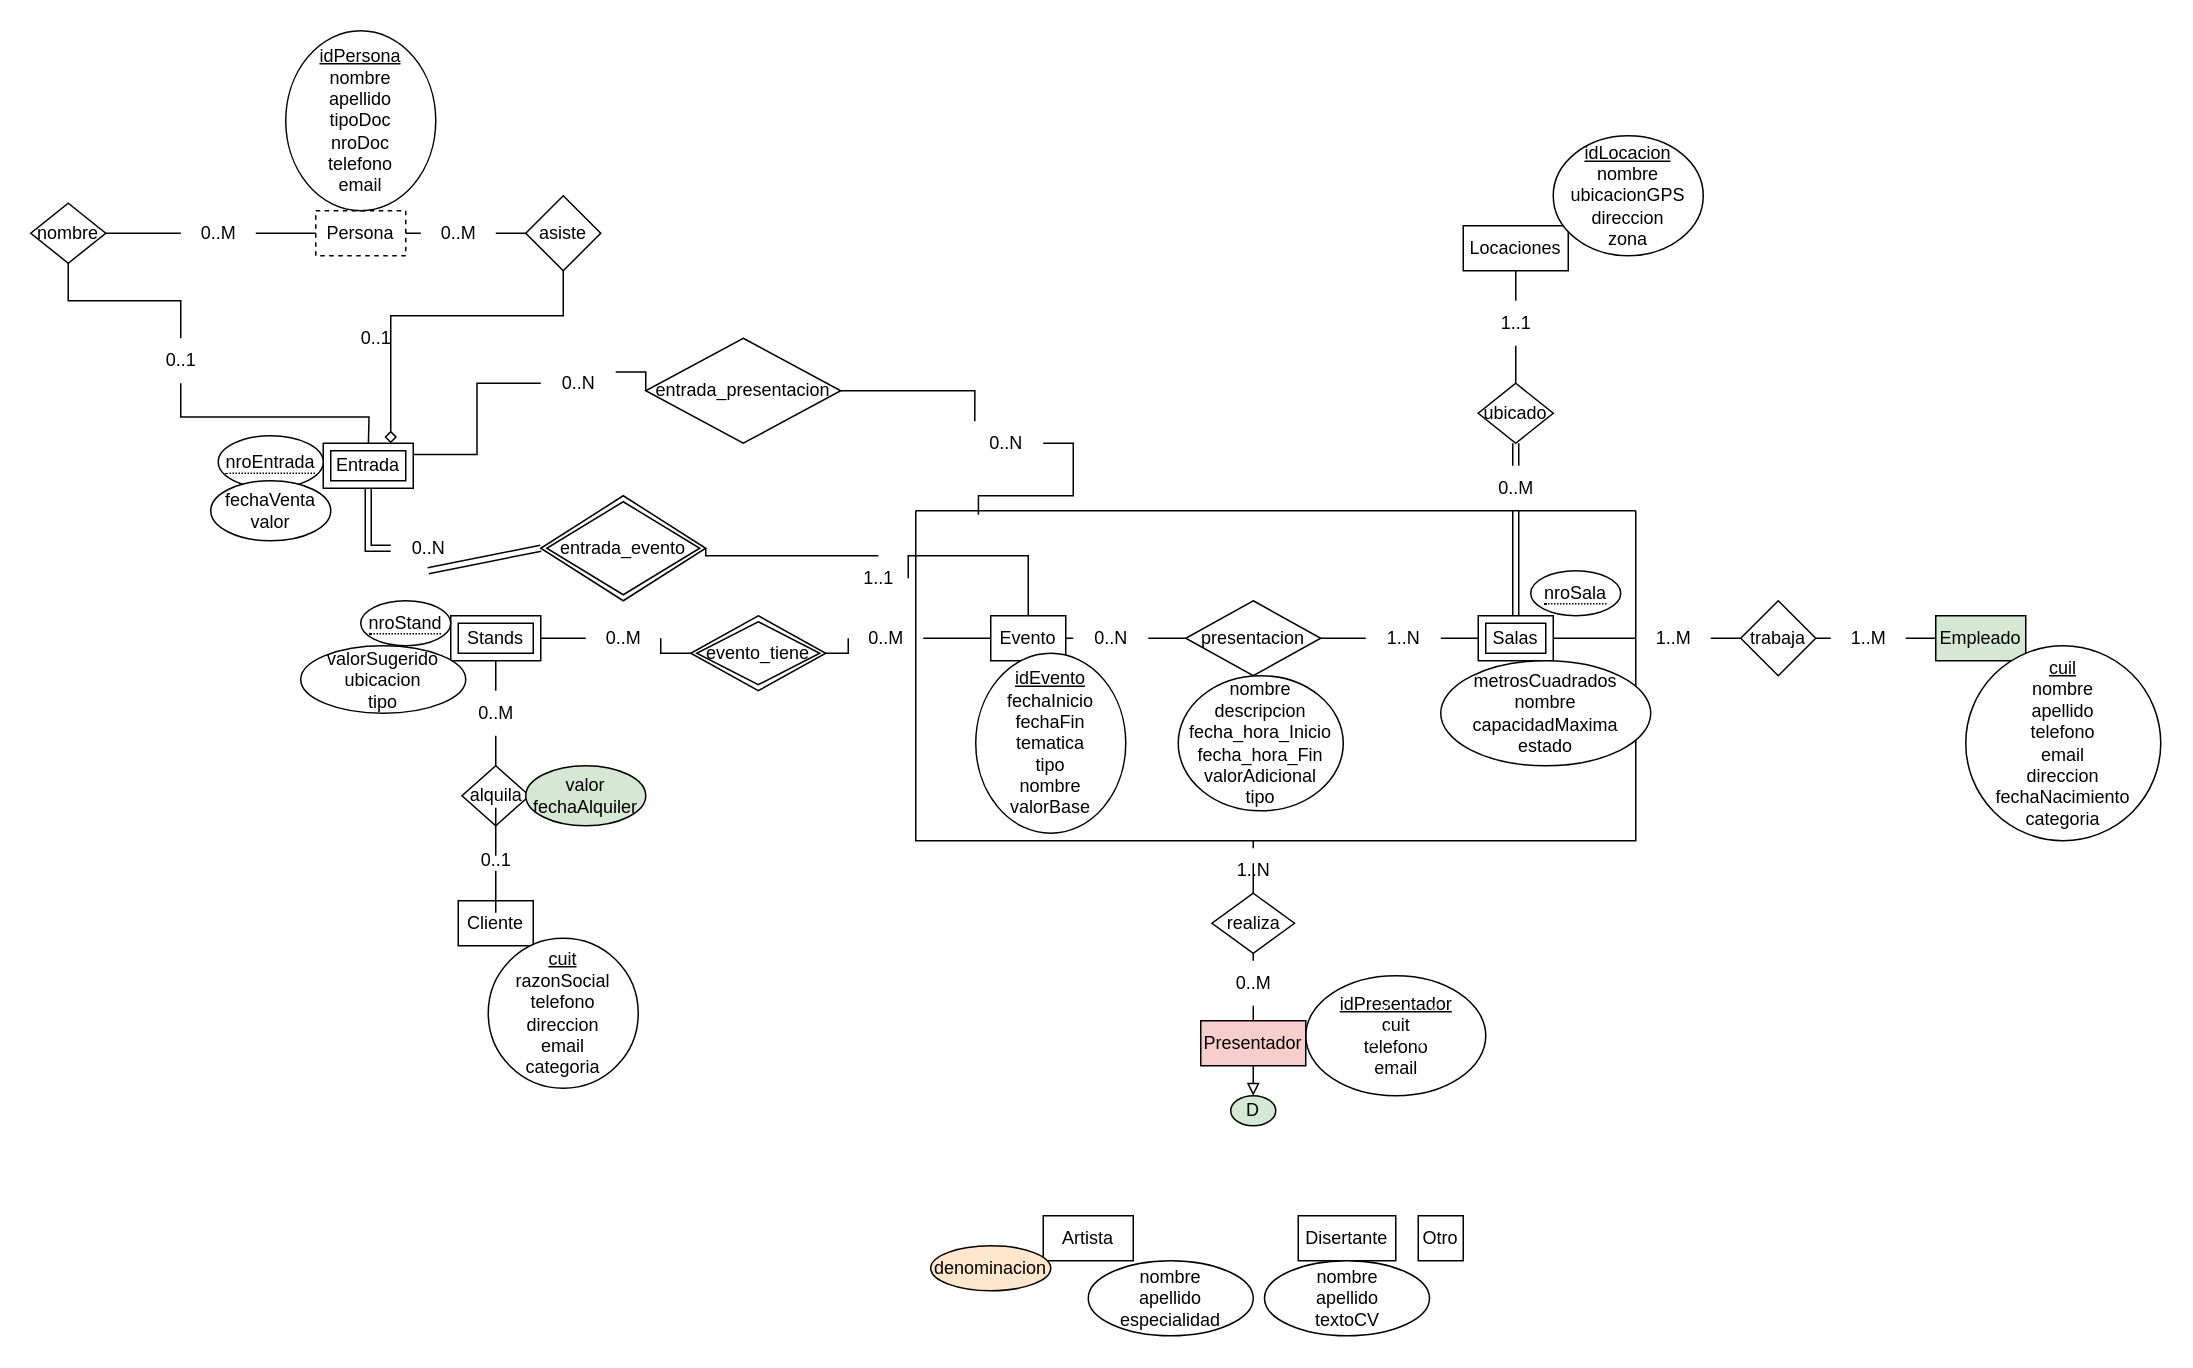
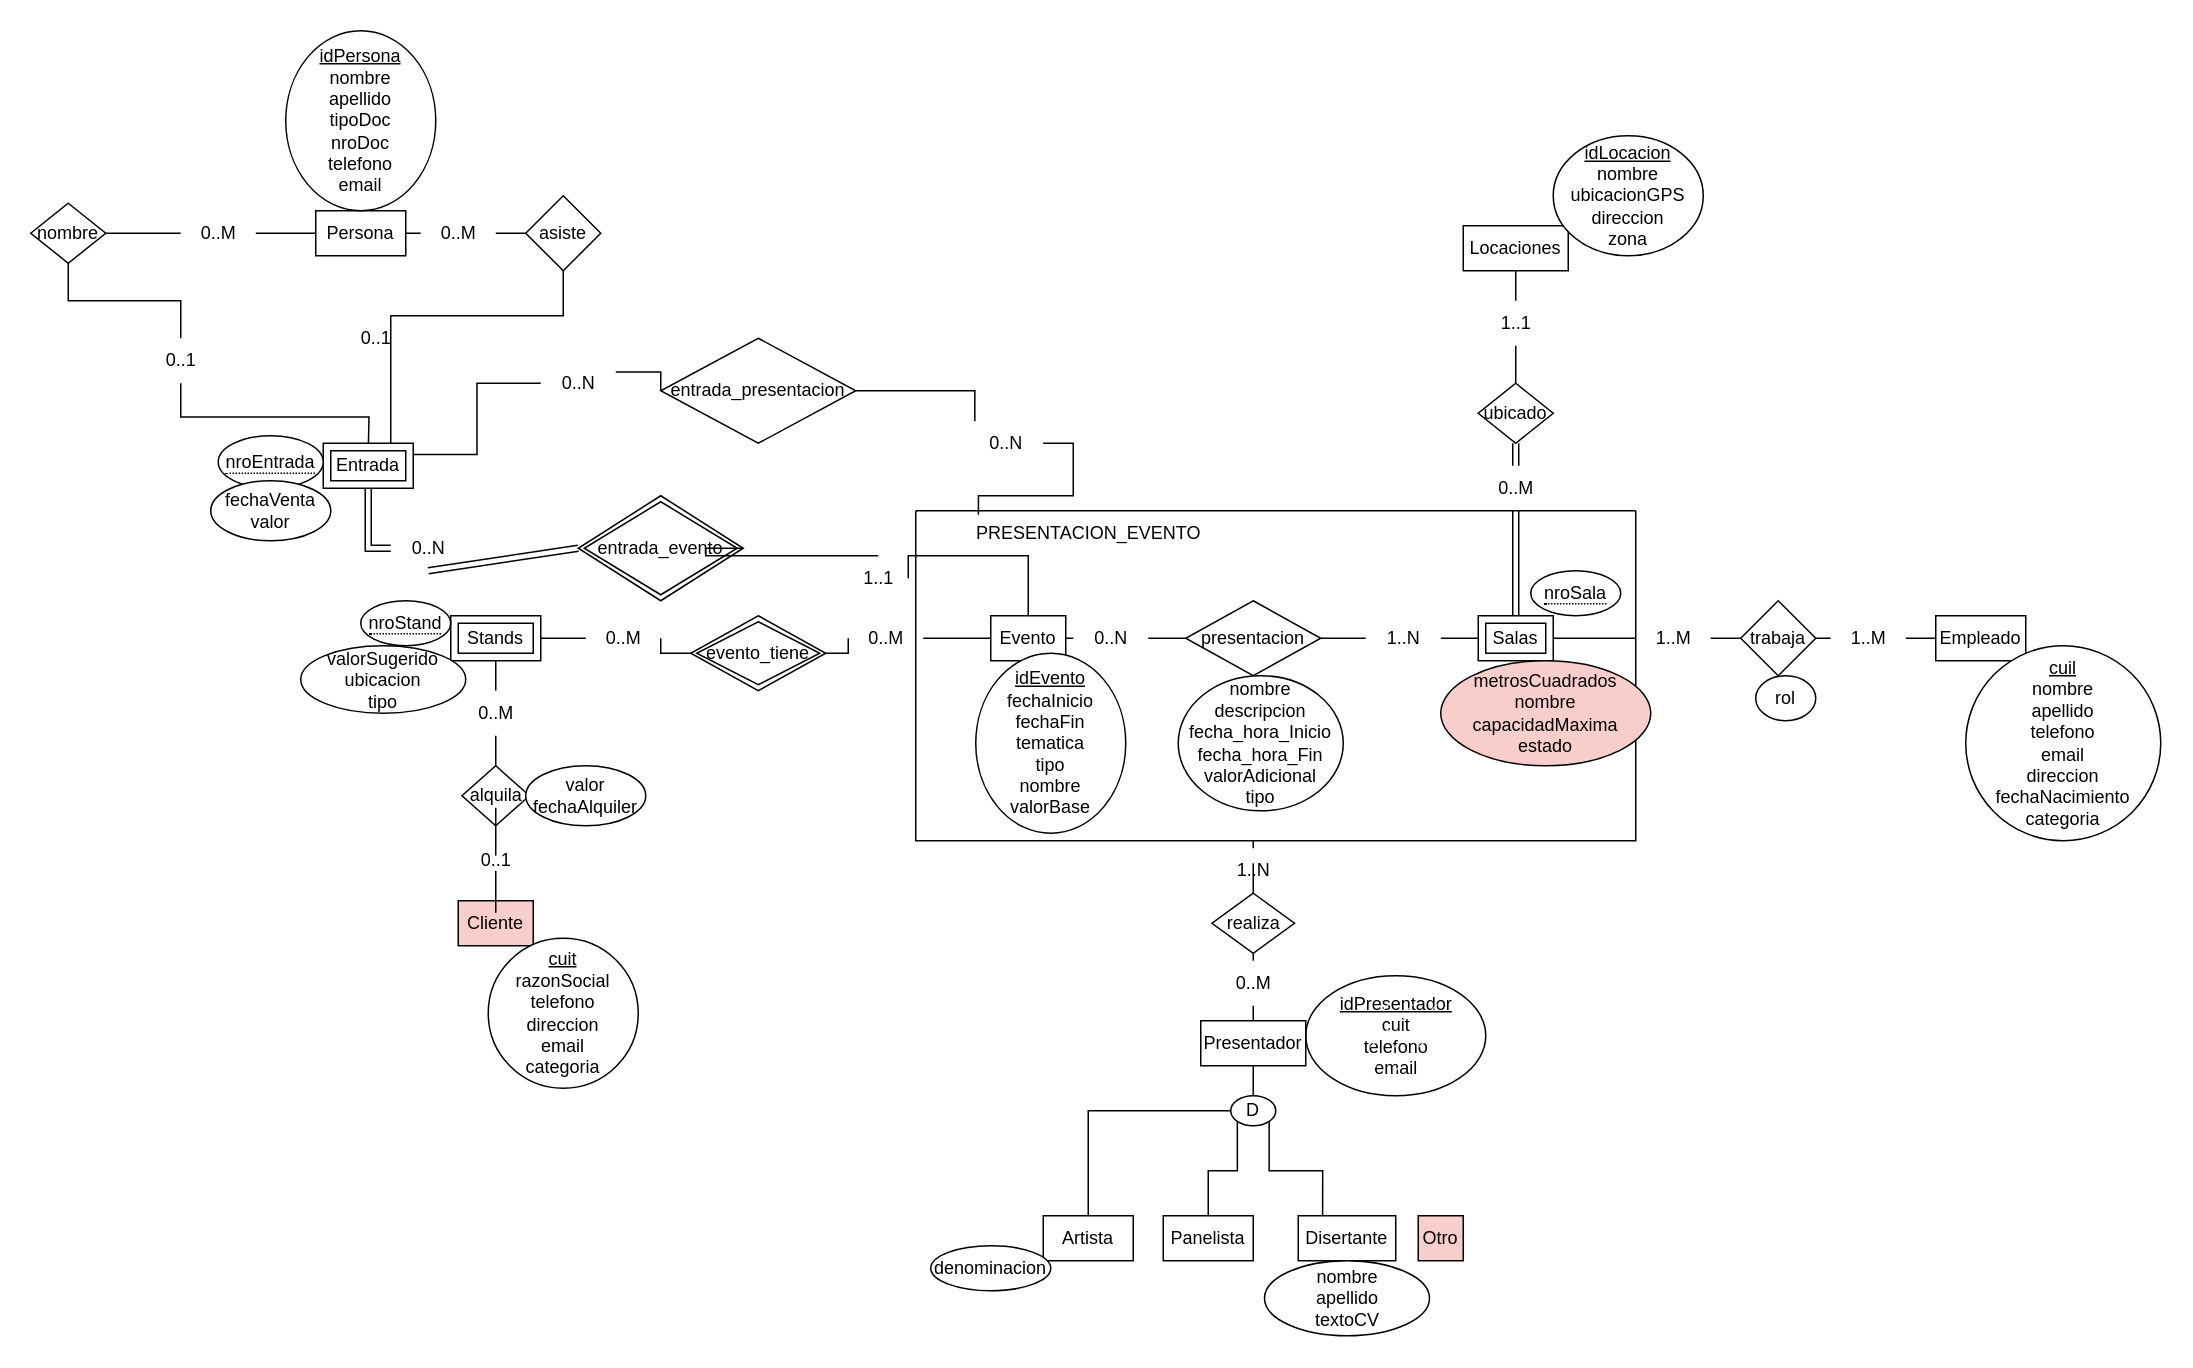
(361, 233) -> (361, 233)
(743, 391) -> (758, 391)
(391, 431) -> (391, 436)
none -> (1088, 533)
(623, 548) -> (661, 548)
(1981, 638) -> (1981, 638)
none -> (1786, 698)
(1546, 713) -> (1546, 713)
(586, 796) -> (586, 796)
(496, 923) -> (496, 923)
(1253, 1043) -> (1253, 1043)
(1253, 1083) -> (1253, 1087)
none -> (1107, 1111)
(1253, 1111) -> (1253, 1111)
none -> (1224, 1171)
none -> (1294, 1171)
none -> (1208, 1238)
(1441, 1238) -> (1441, 1238)
(991, 1268) -> (991, 1268)
(1171, 1298) -> none
